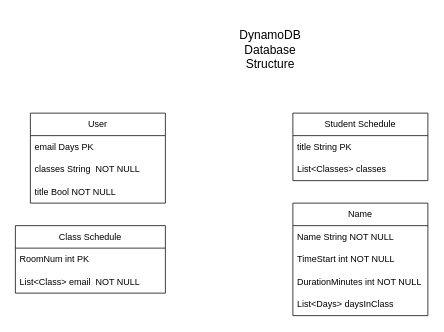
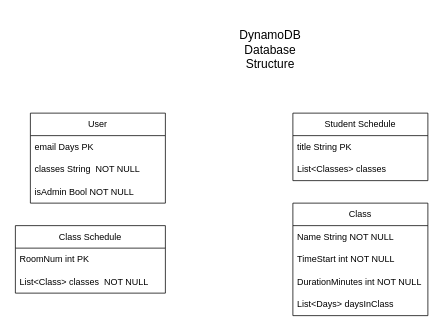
(76, 192) -> (81, 192)
(360, 214) -> (360, 214)
(80, 282) -> (86, 282)
